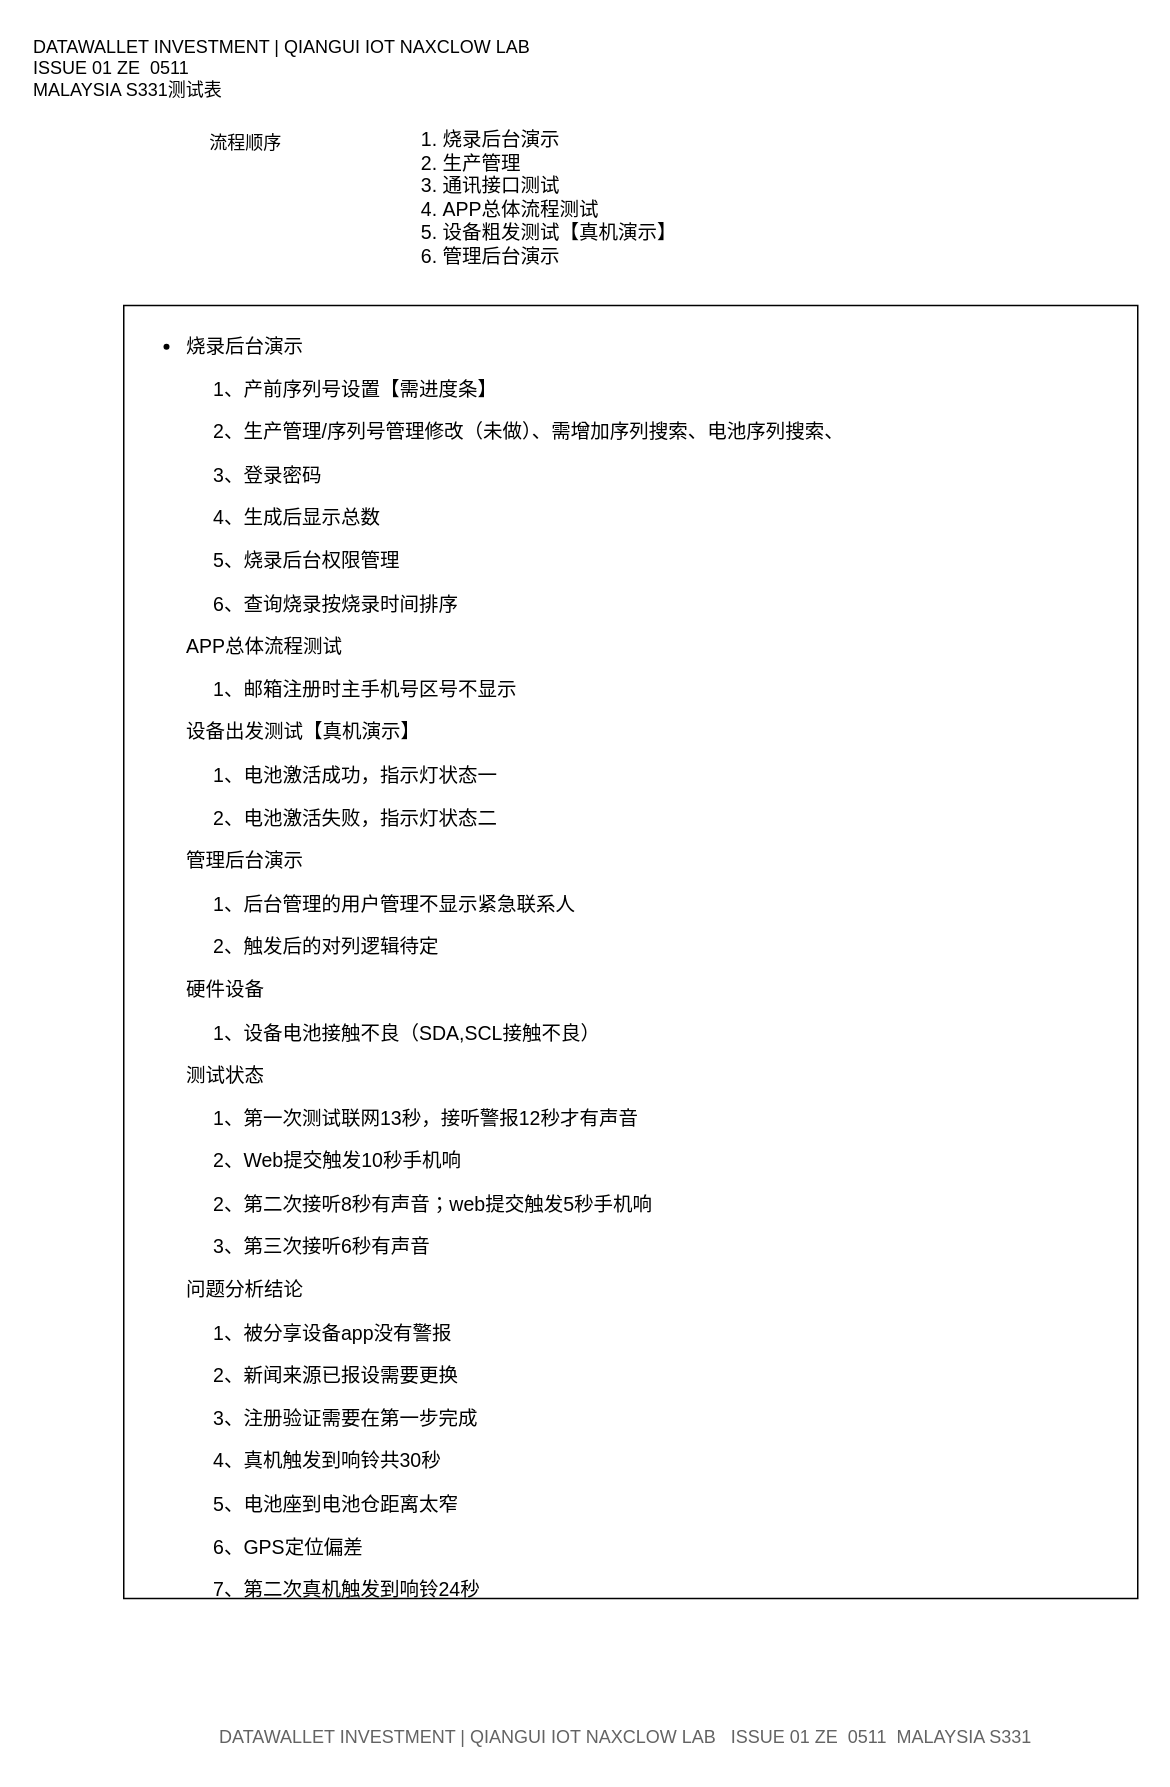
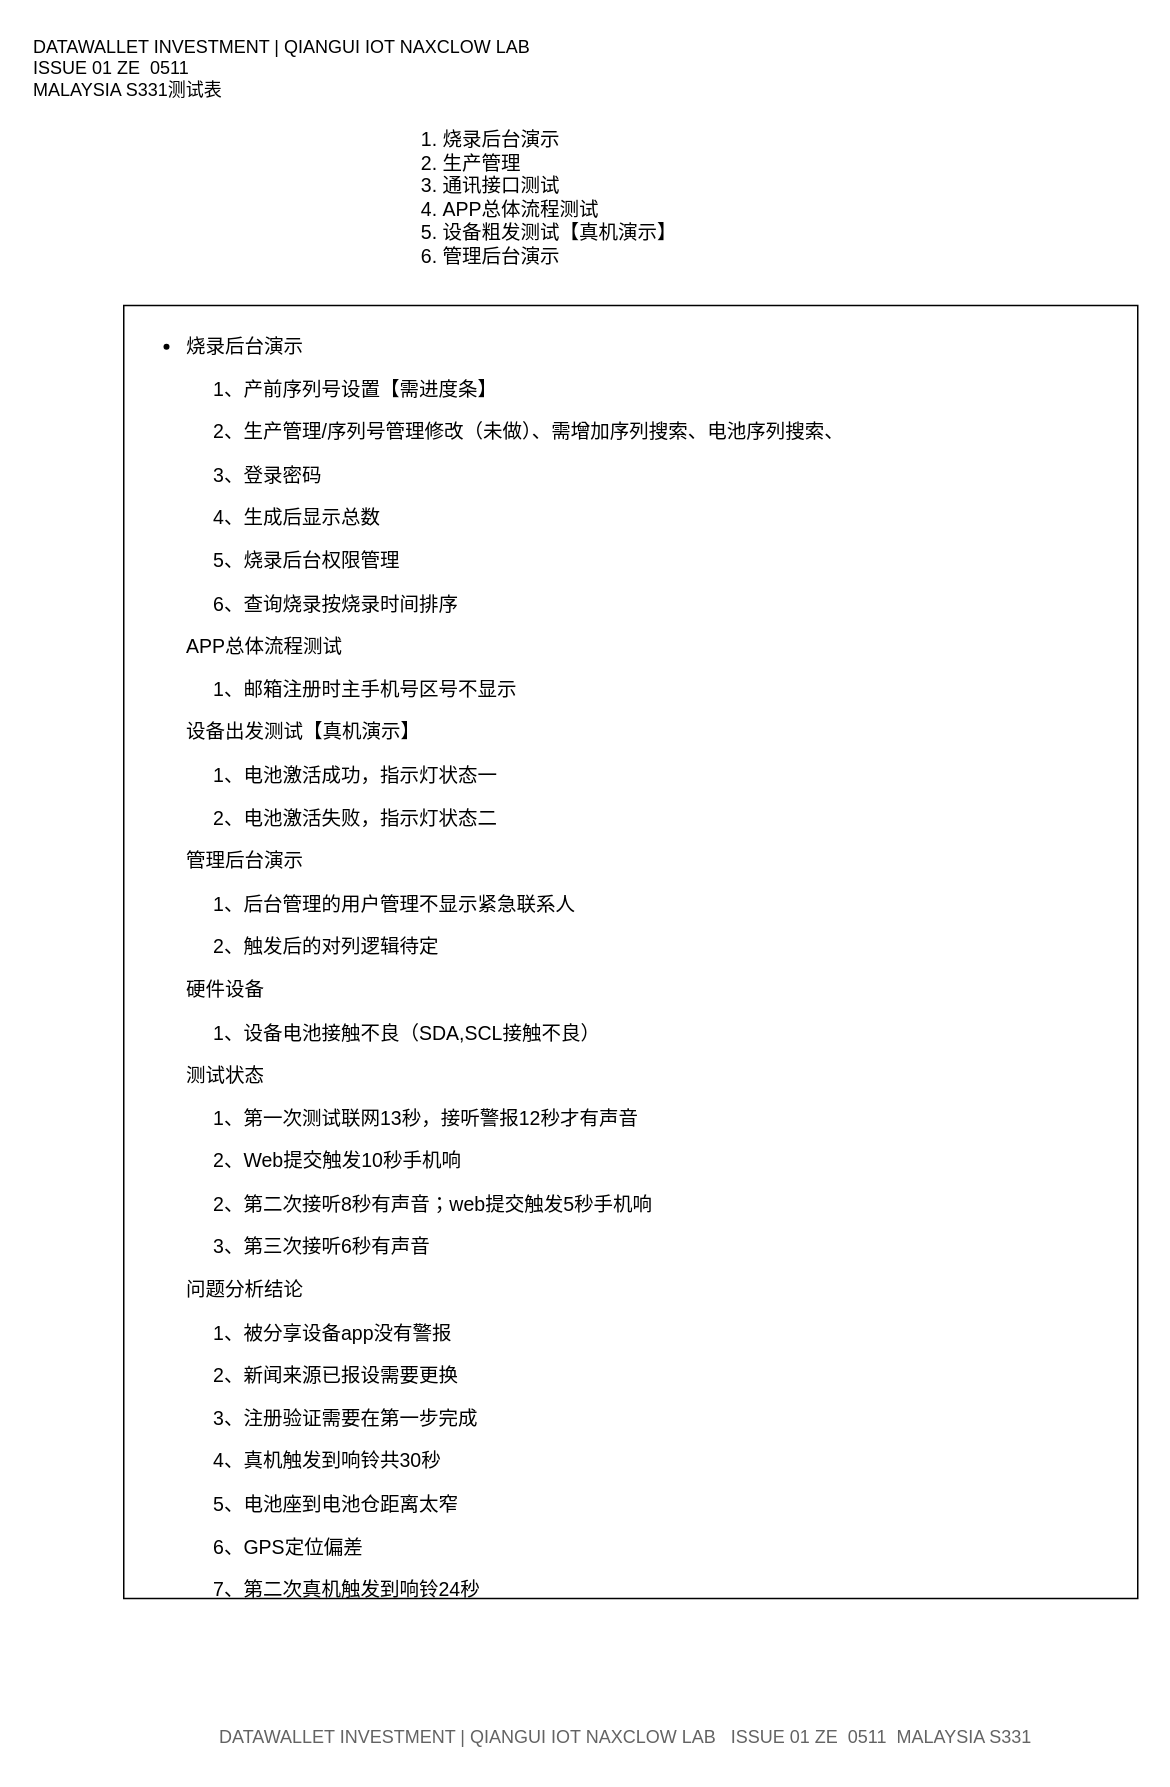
(245, 143) -> none
